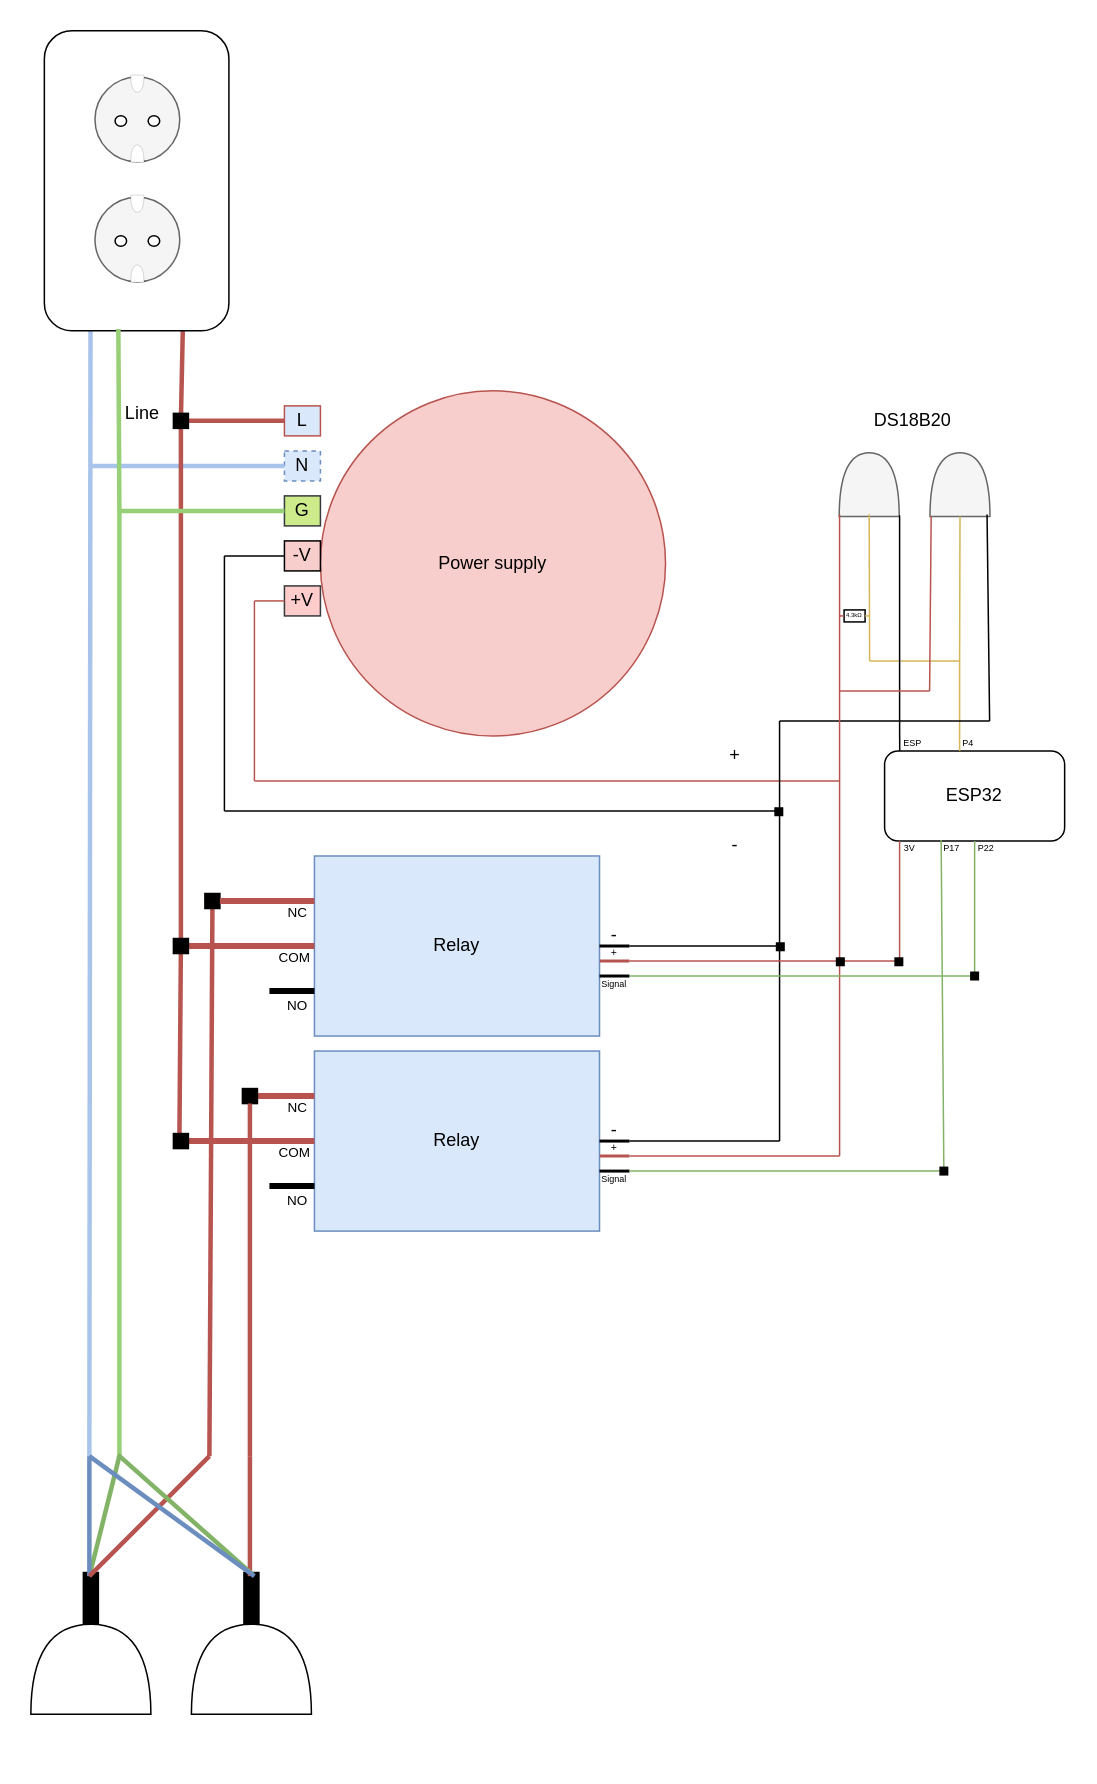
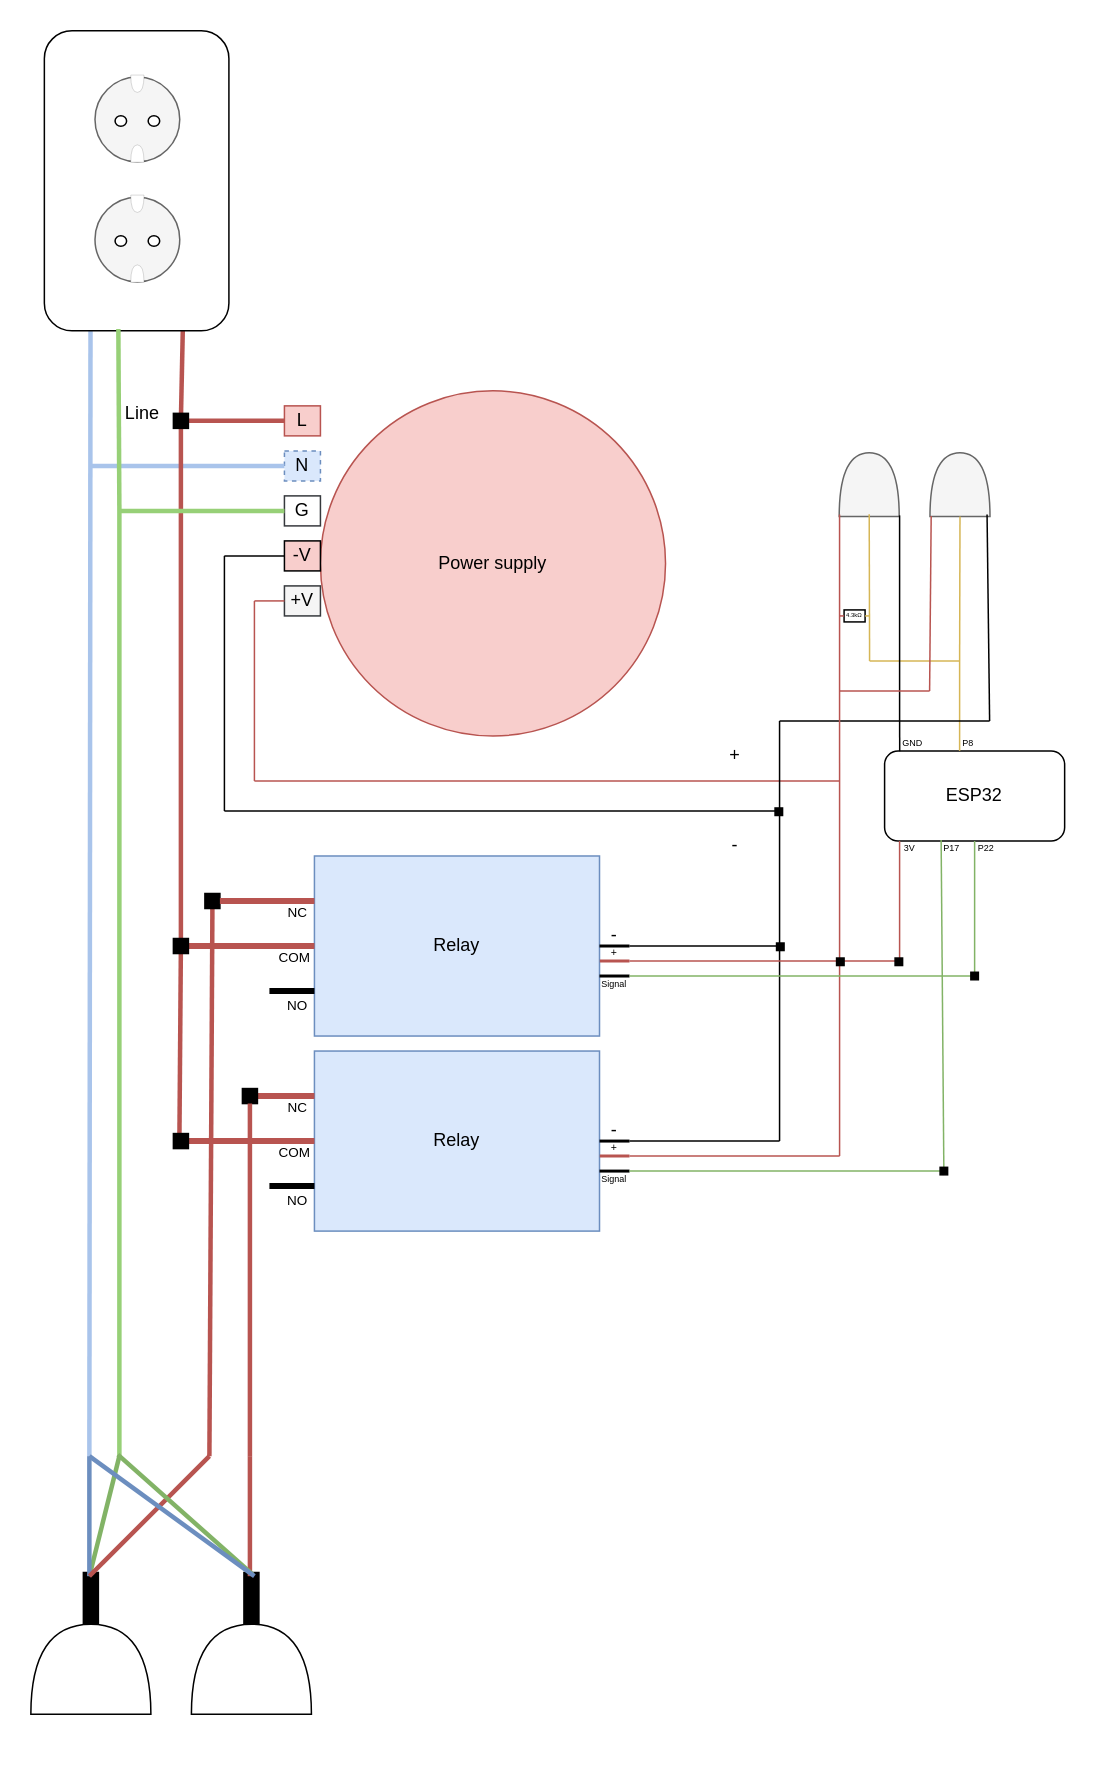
(302, 421) -> (302, 421)
(913, 421) -> none
(302, 511) -> (302, 511)
(302, 601) -> (302, 601)
(913, 740) -> (913, 740)
(968, 740) -> (968, 740)
